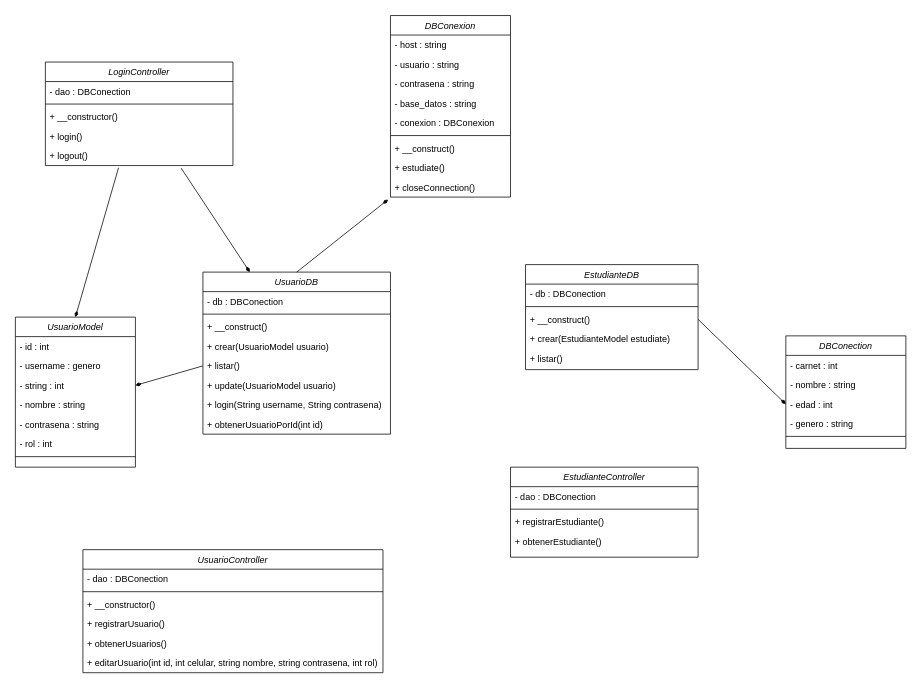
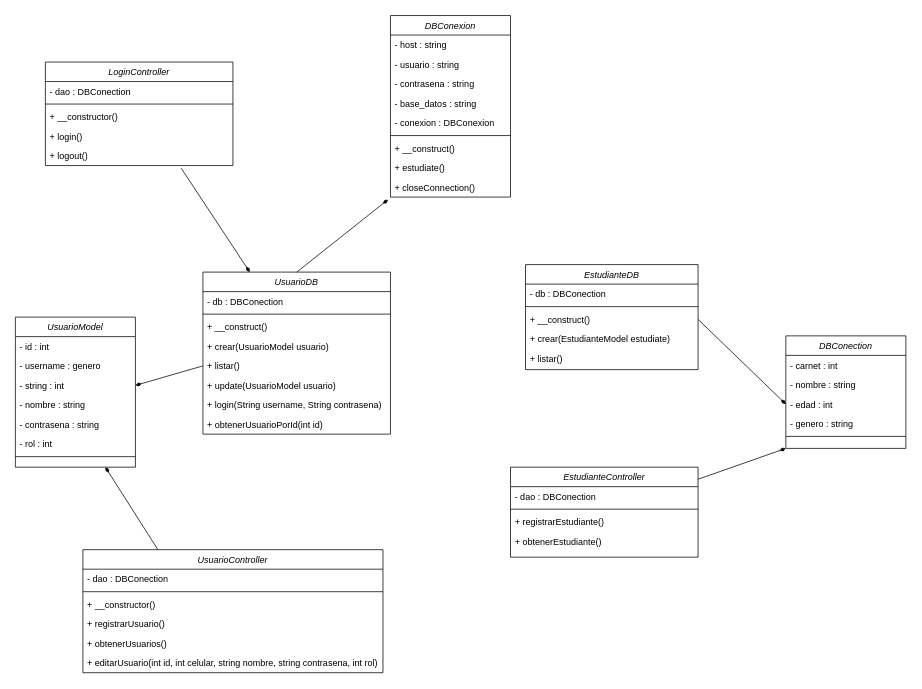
(98, 240) -> none
none -> (739, 464)
none -> (134, 511)
